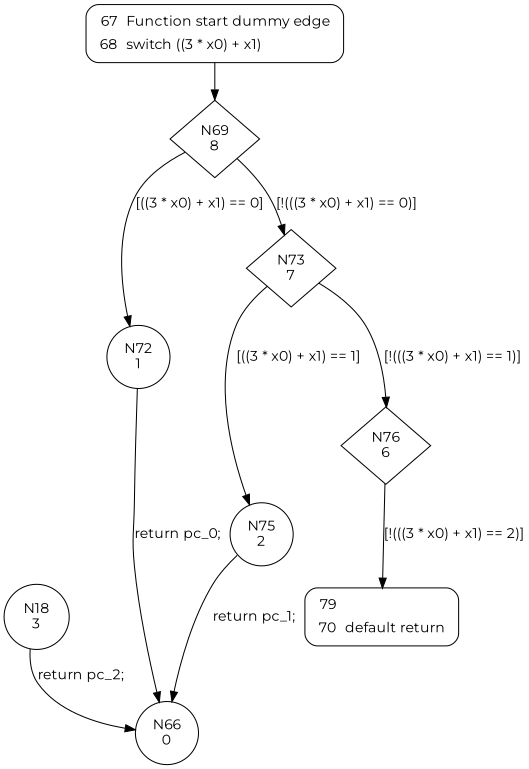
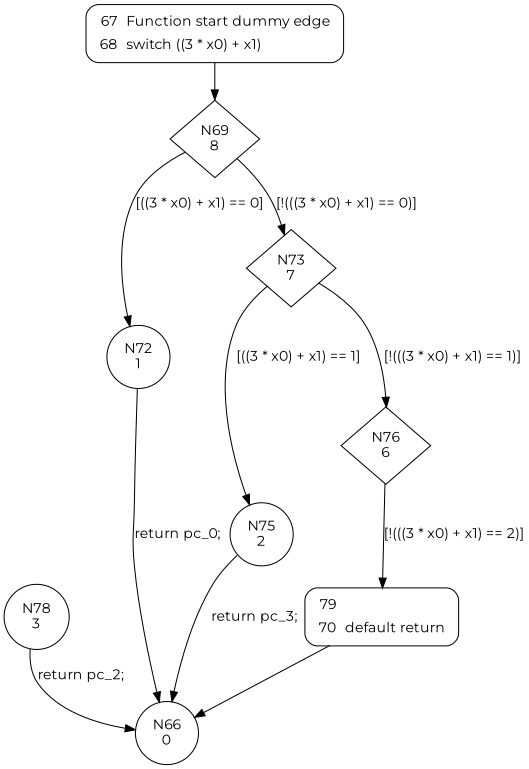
(37, 617) -> (37, 617)
(255, 617) -> (255, 617)
none -> (267, 679)
